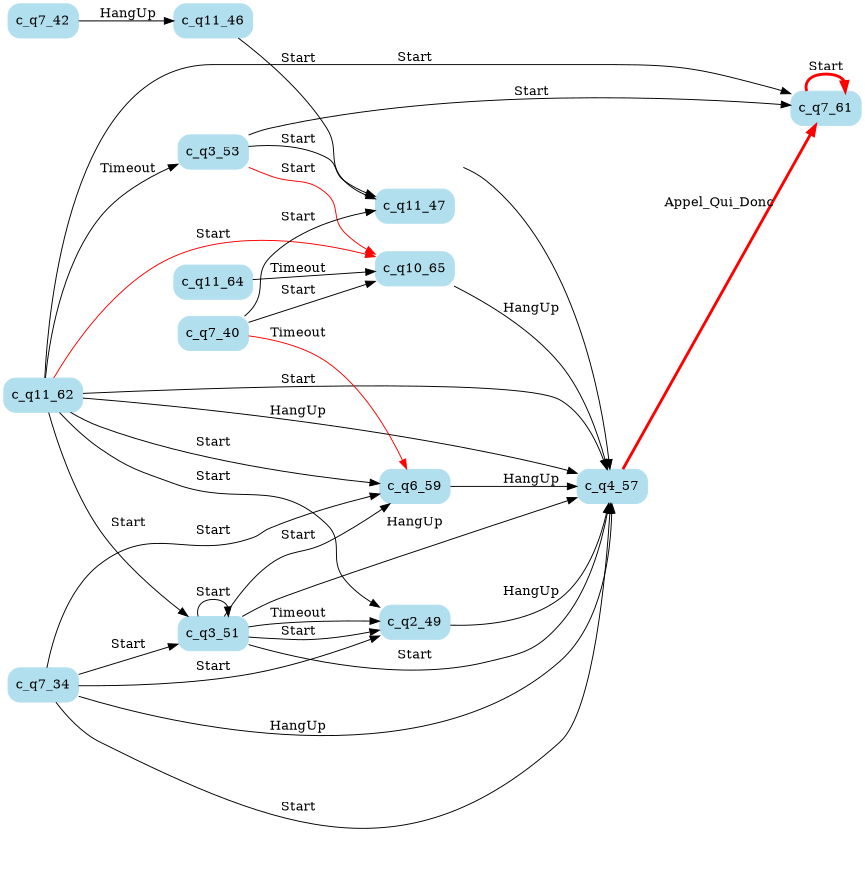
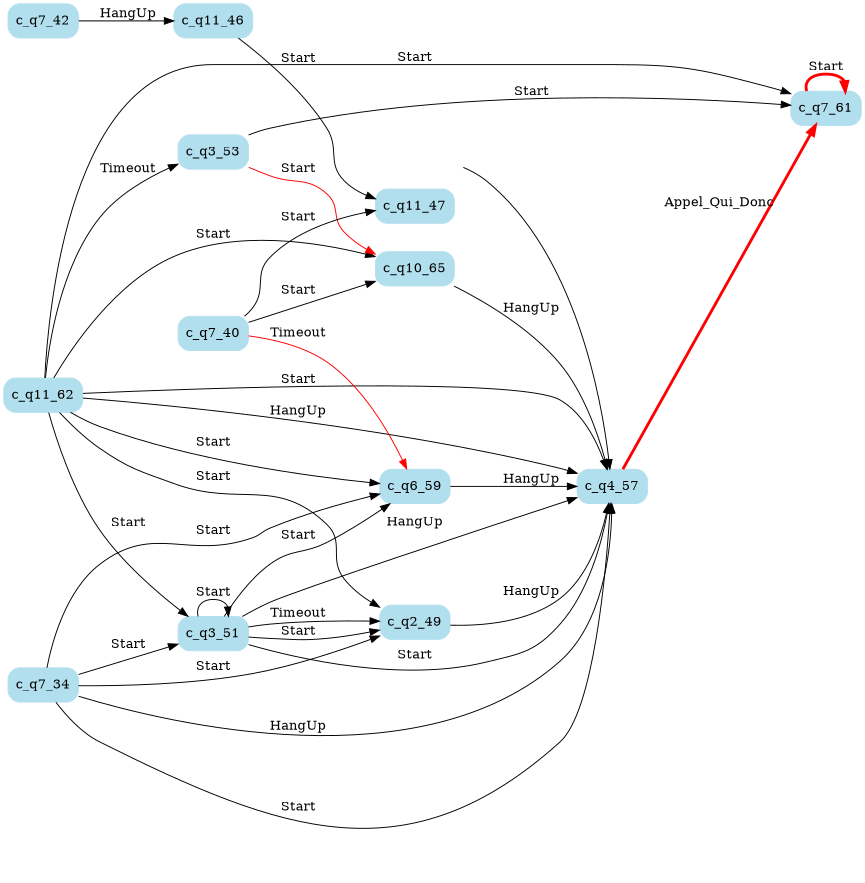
(315, 153) -> none
(184, 253) -> (184, 253)
(213, 282) -> none
